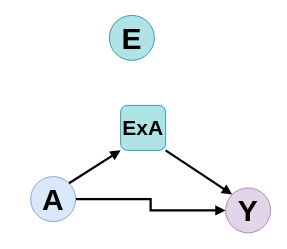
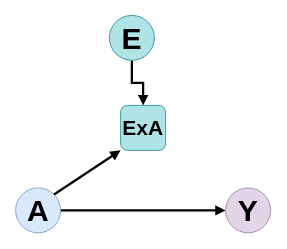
none -> (133, 83)
(195, 170) -> none
(53, 199) -> (38, 210)
